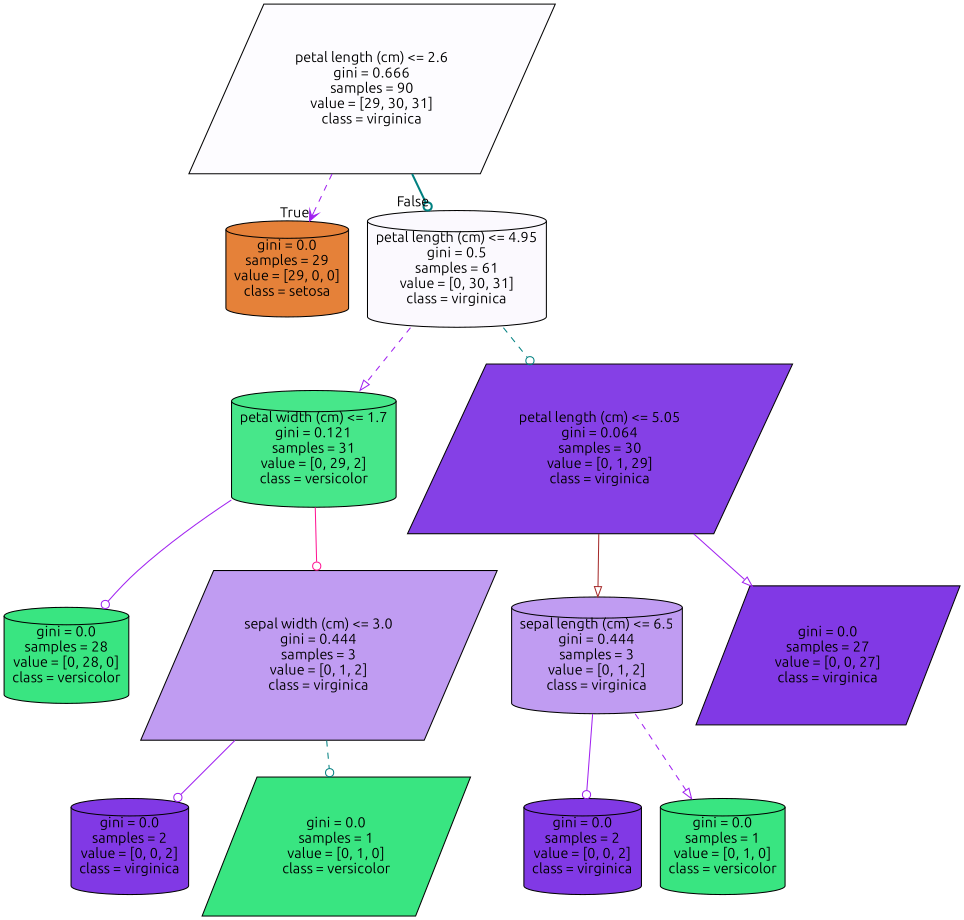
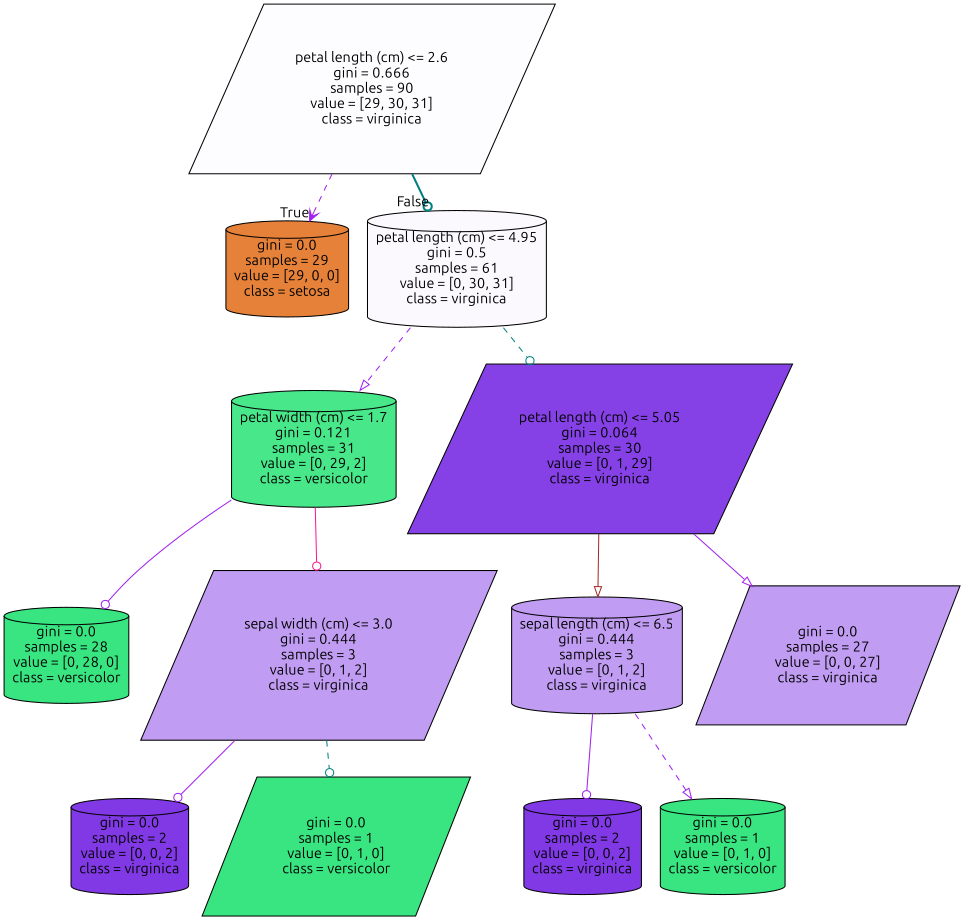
(828, 655) -> (828, 655)
